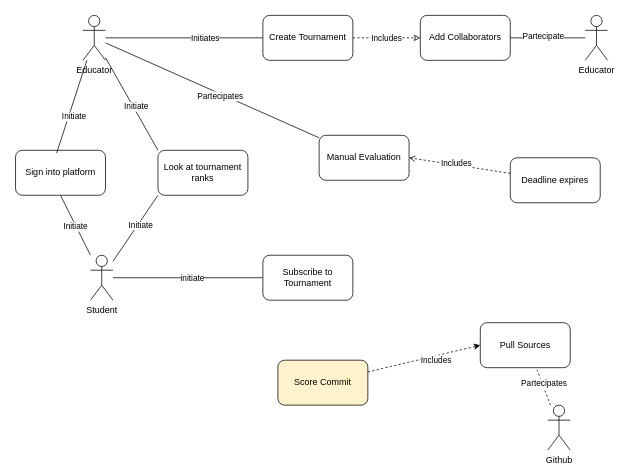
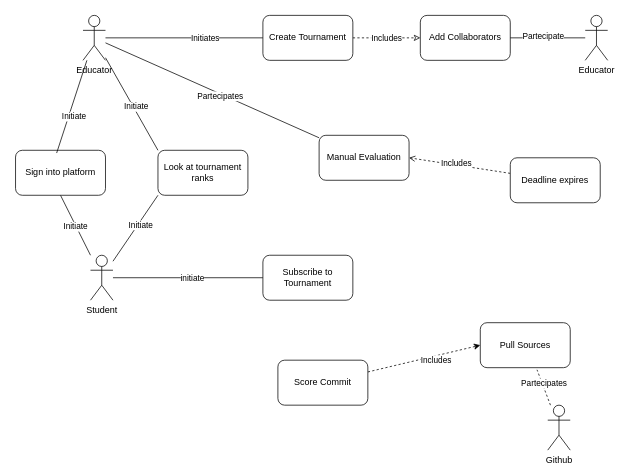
(323, 383) -> (323, 383)
